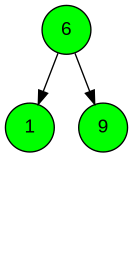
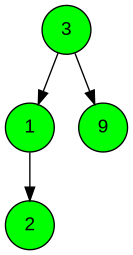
(66, 30) -> (66, 30)
none -> (30, 225)
